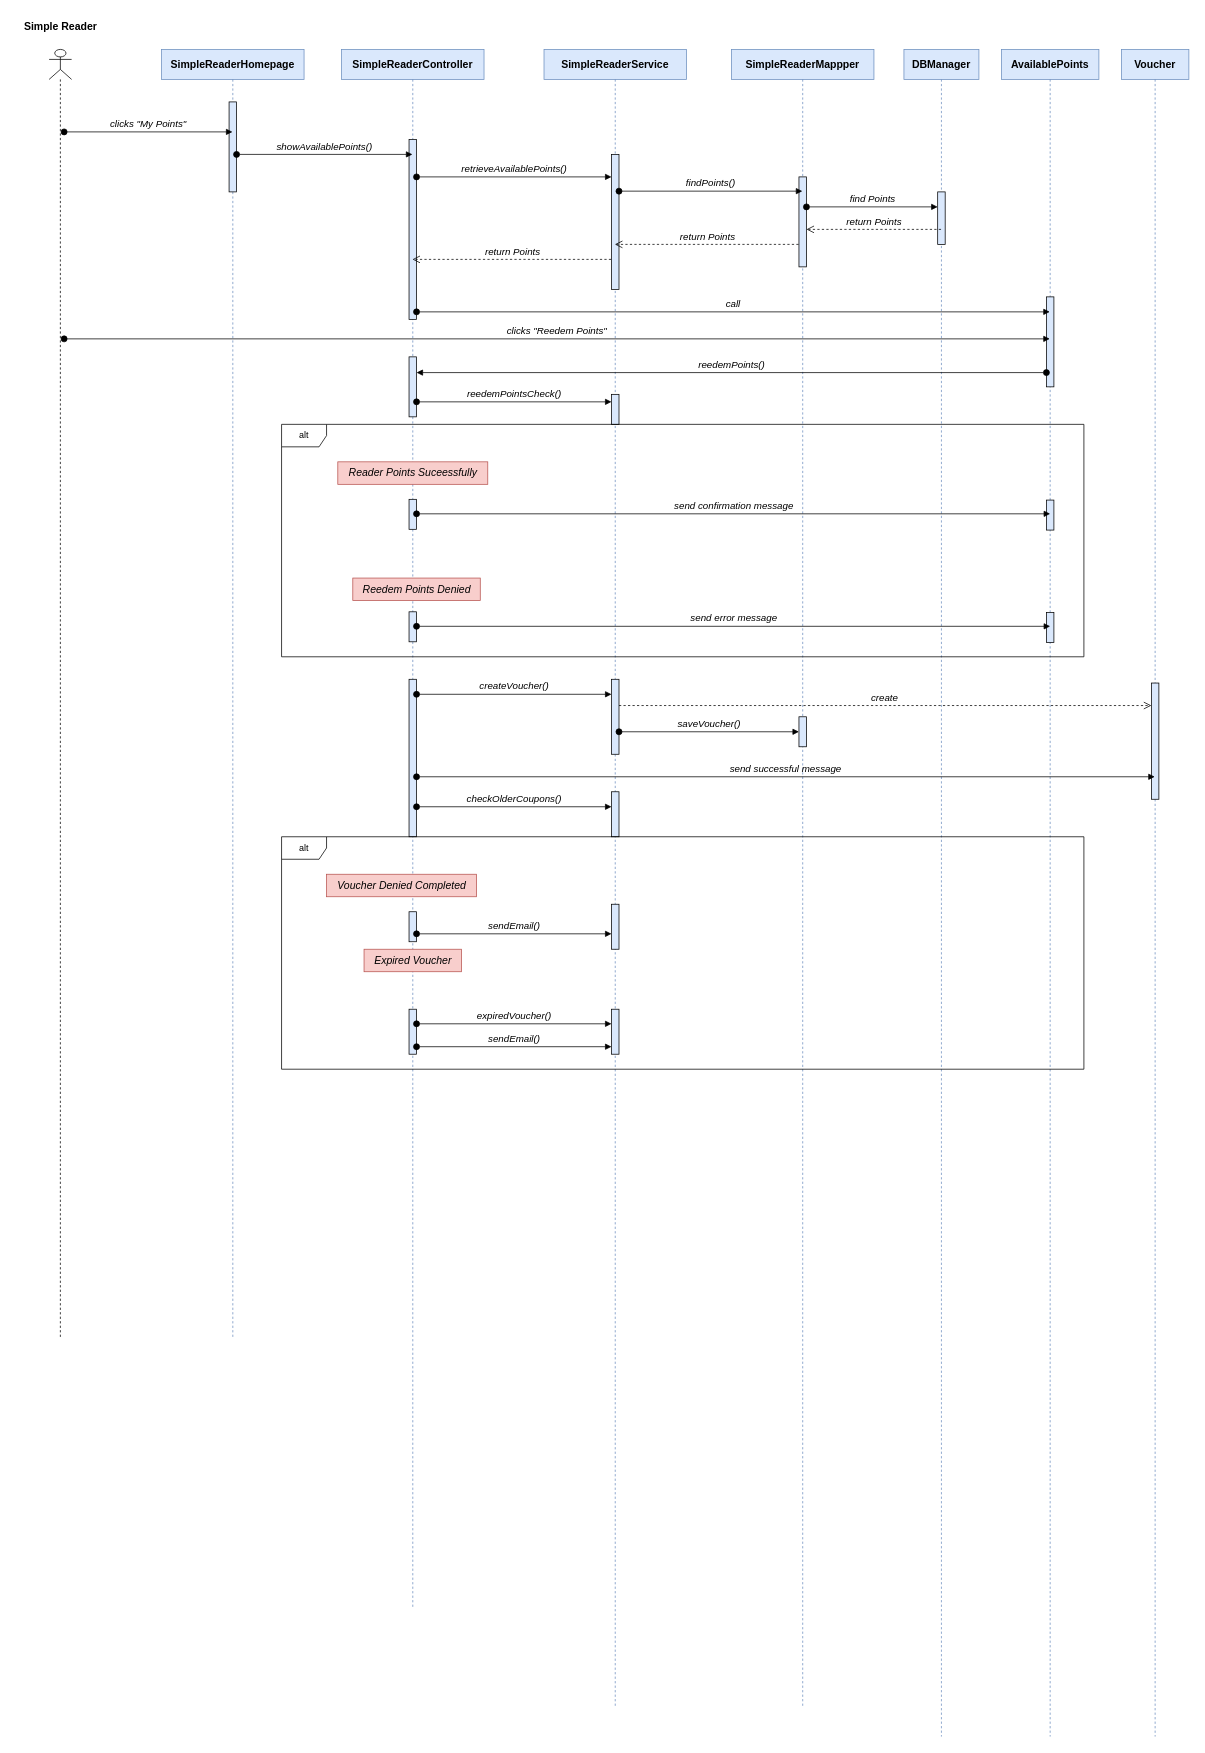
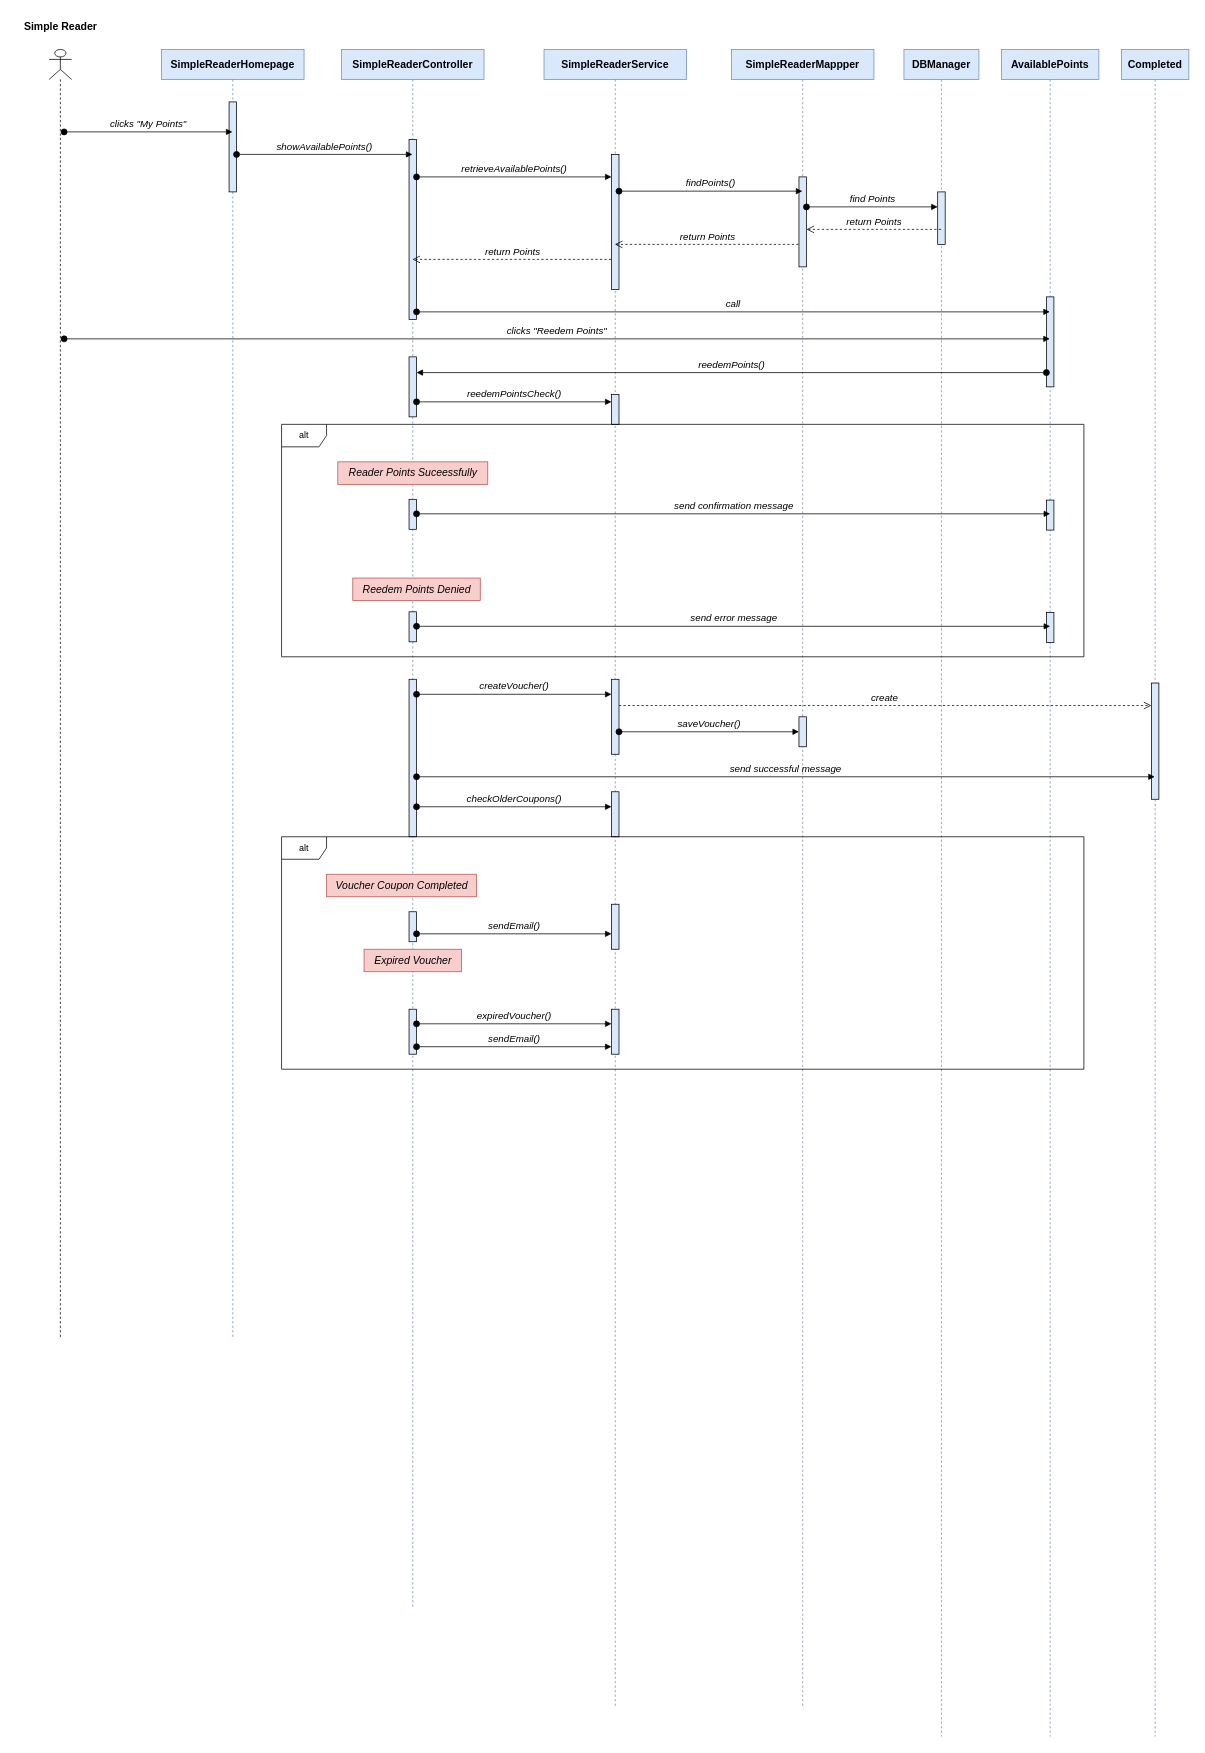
(1155, 64) -> (1155, 64)
(402, 885) -> (402, 885)
